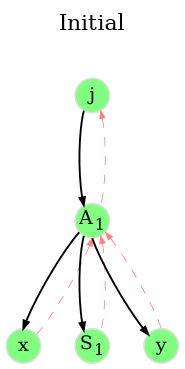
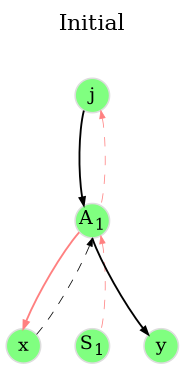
(50, 275) -> (50, 275)
(139, 282) -> none
(79, 288) -> none
(66, 292) -> (66, 292)
